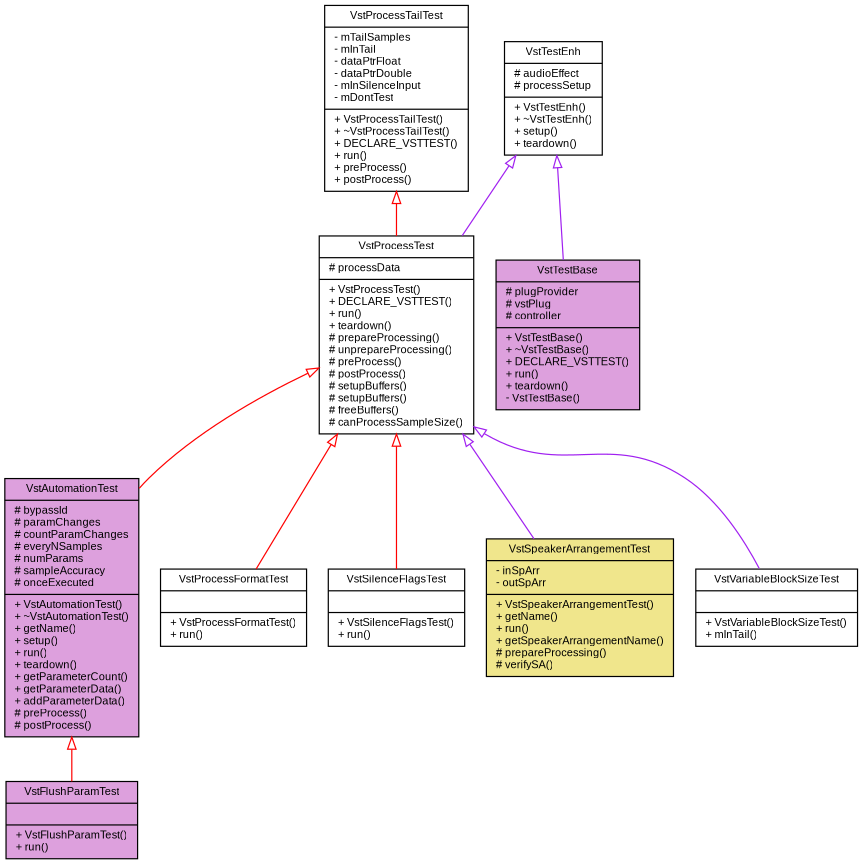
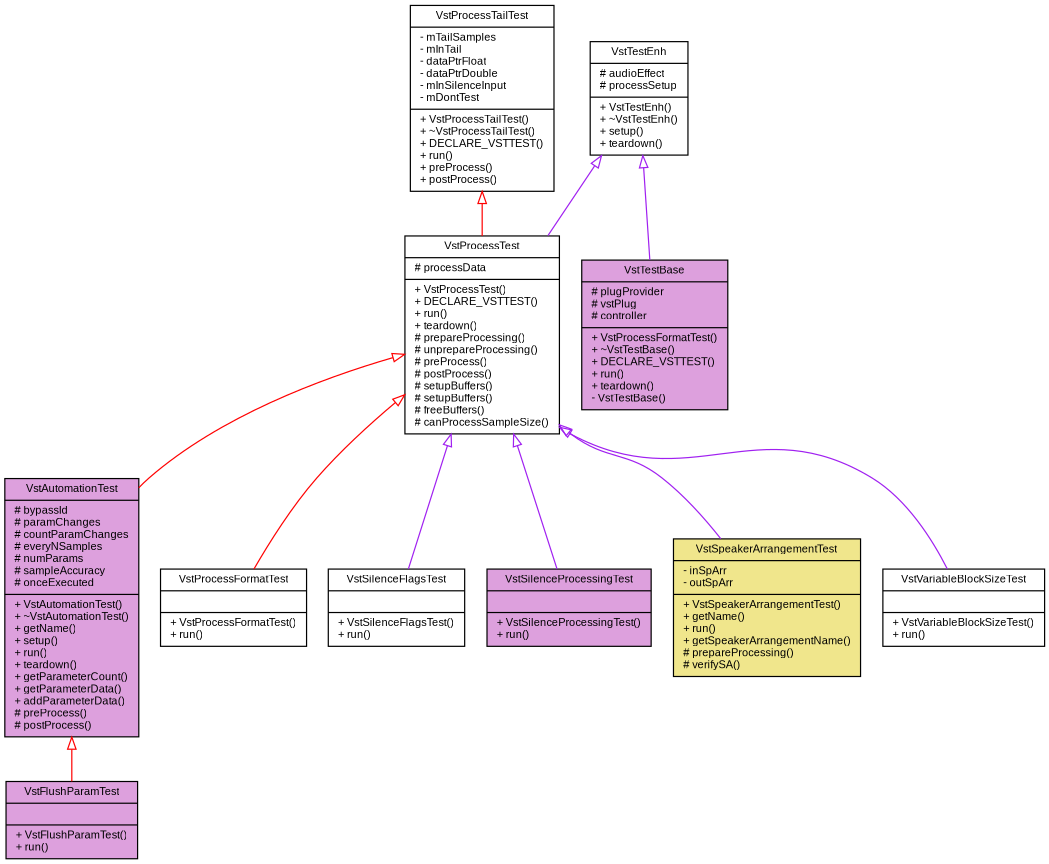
(544, 338) -> (655, 338)
(396, 508) -> (428, 507)
none -> (569, 608)
(731, 635) -> (909, 635)
